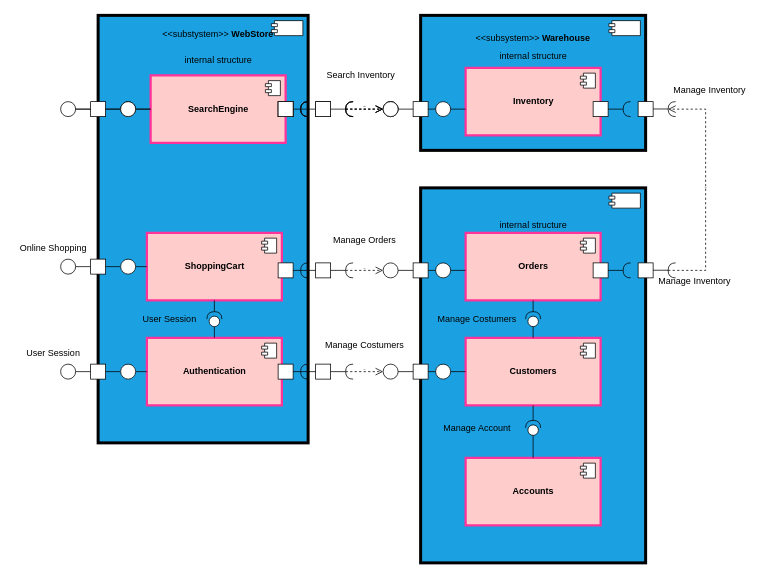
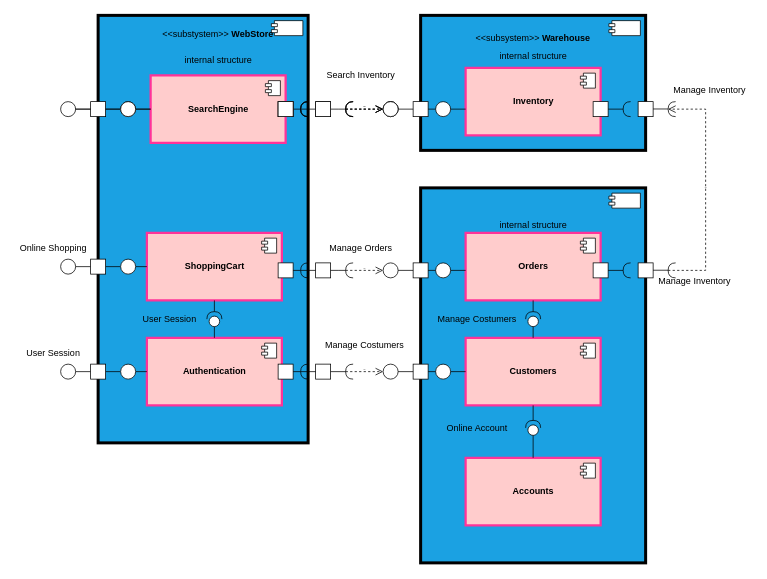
(364, 240) -> (360, 248)
(477, 428) -> (477, 428)
